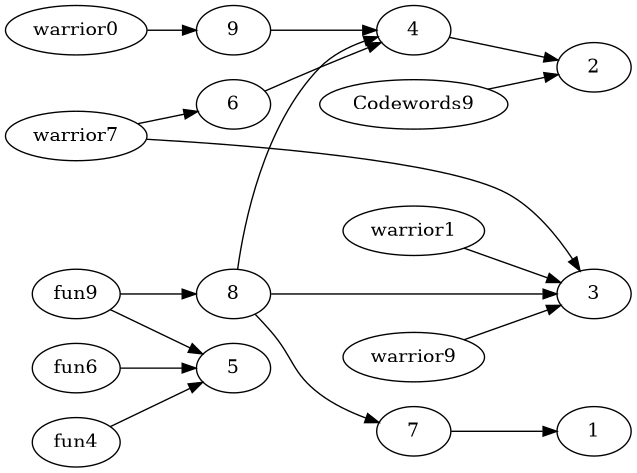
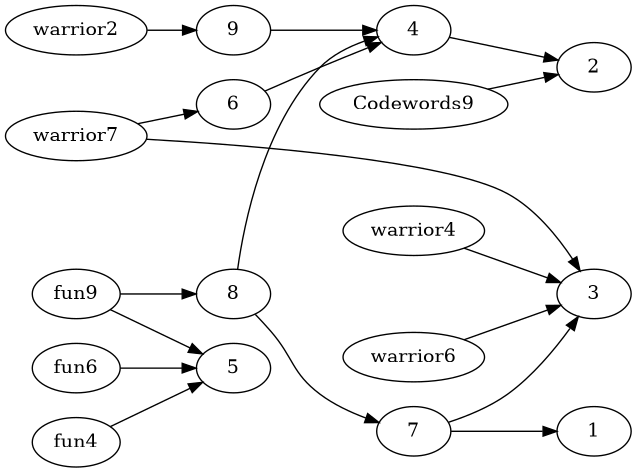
(76, 30) -> (76, 30)
(414, 231) -> (414, 231)
(407, 294) -> (518, 386)
(414, 357) -> (414, 357)
